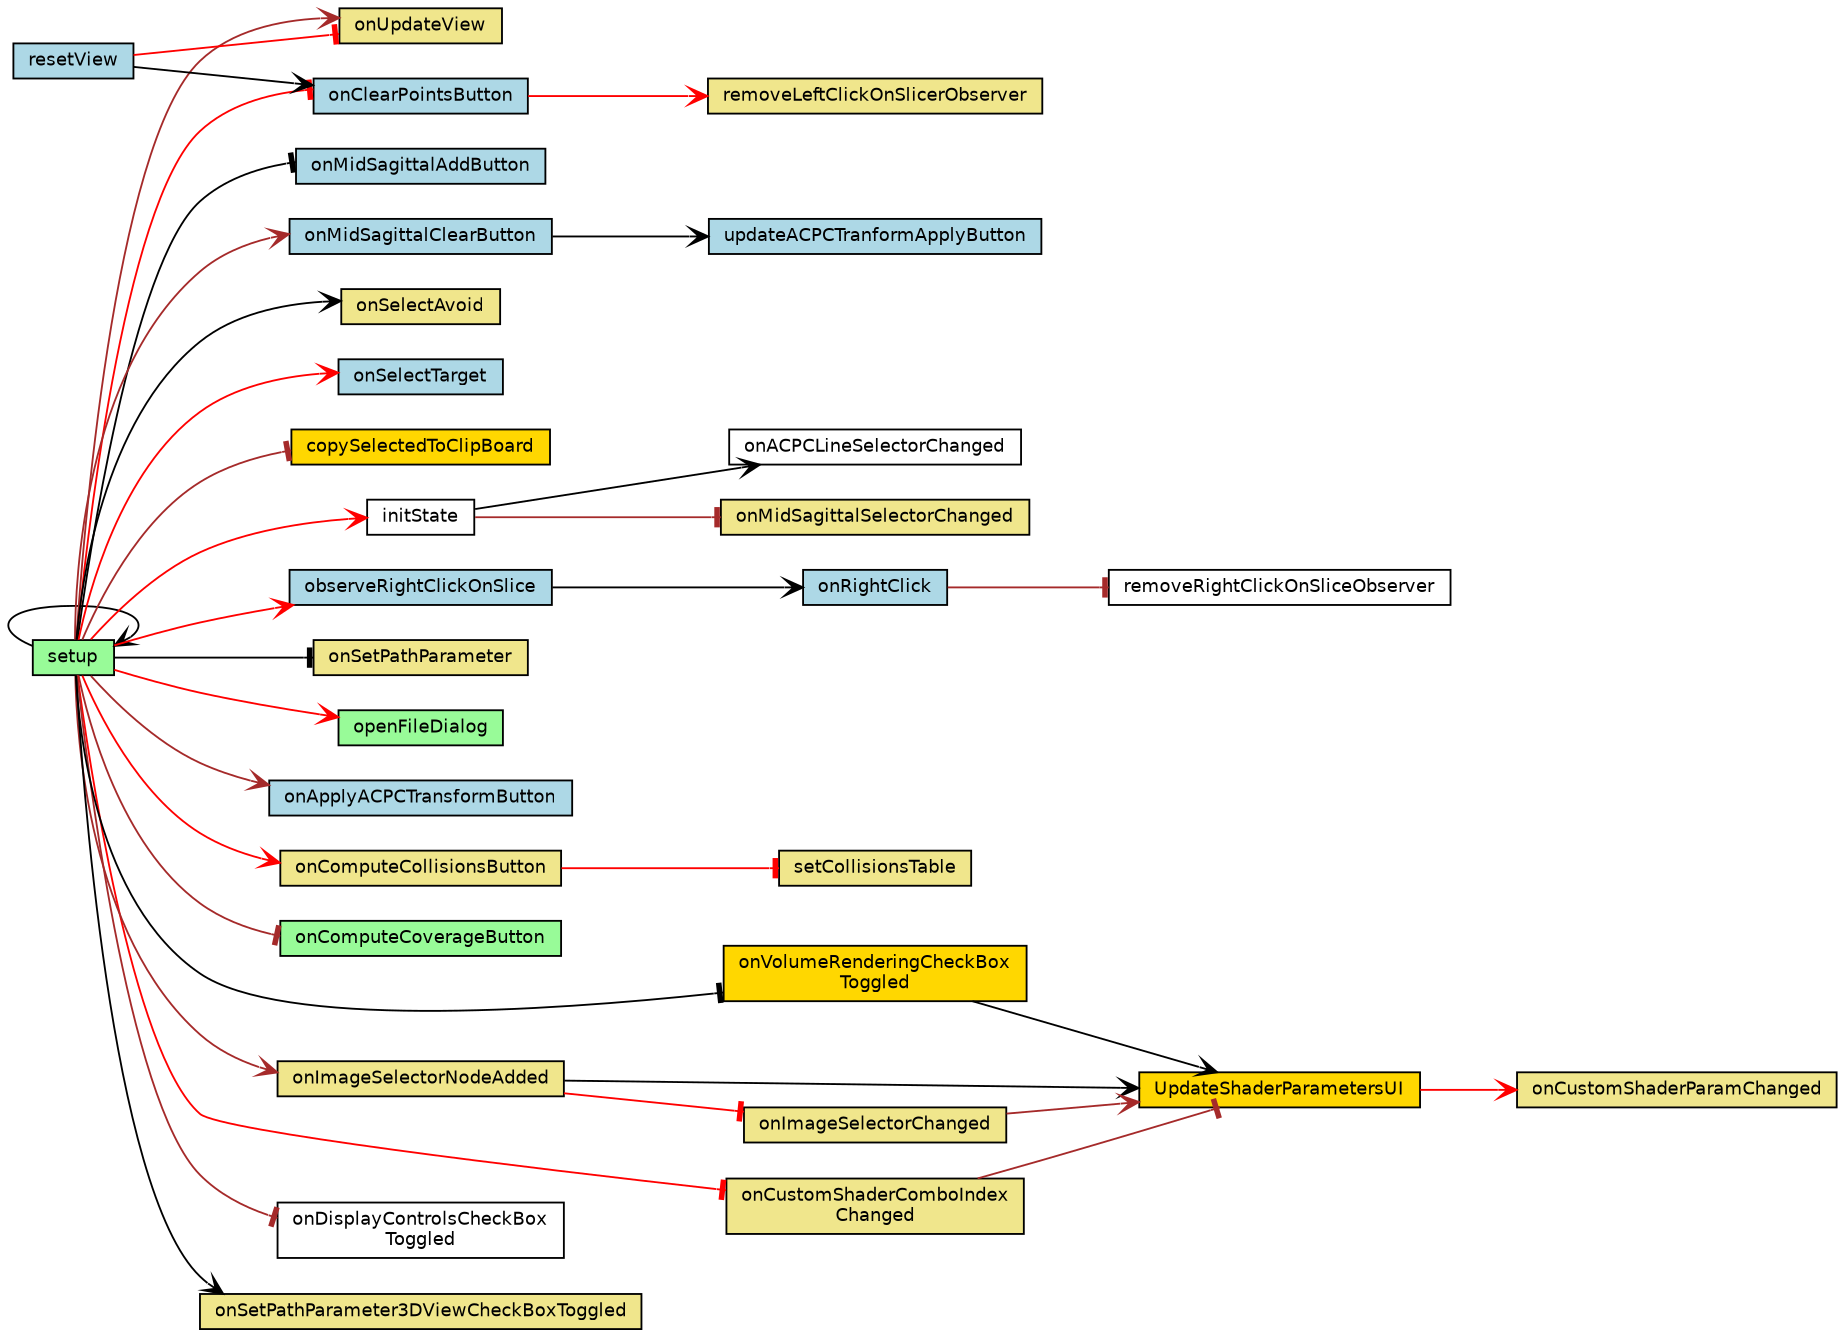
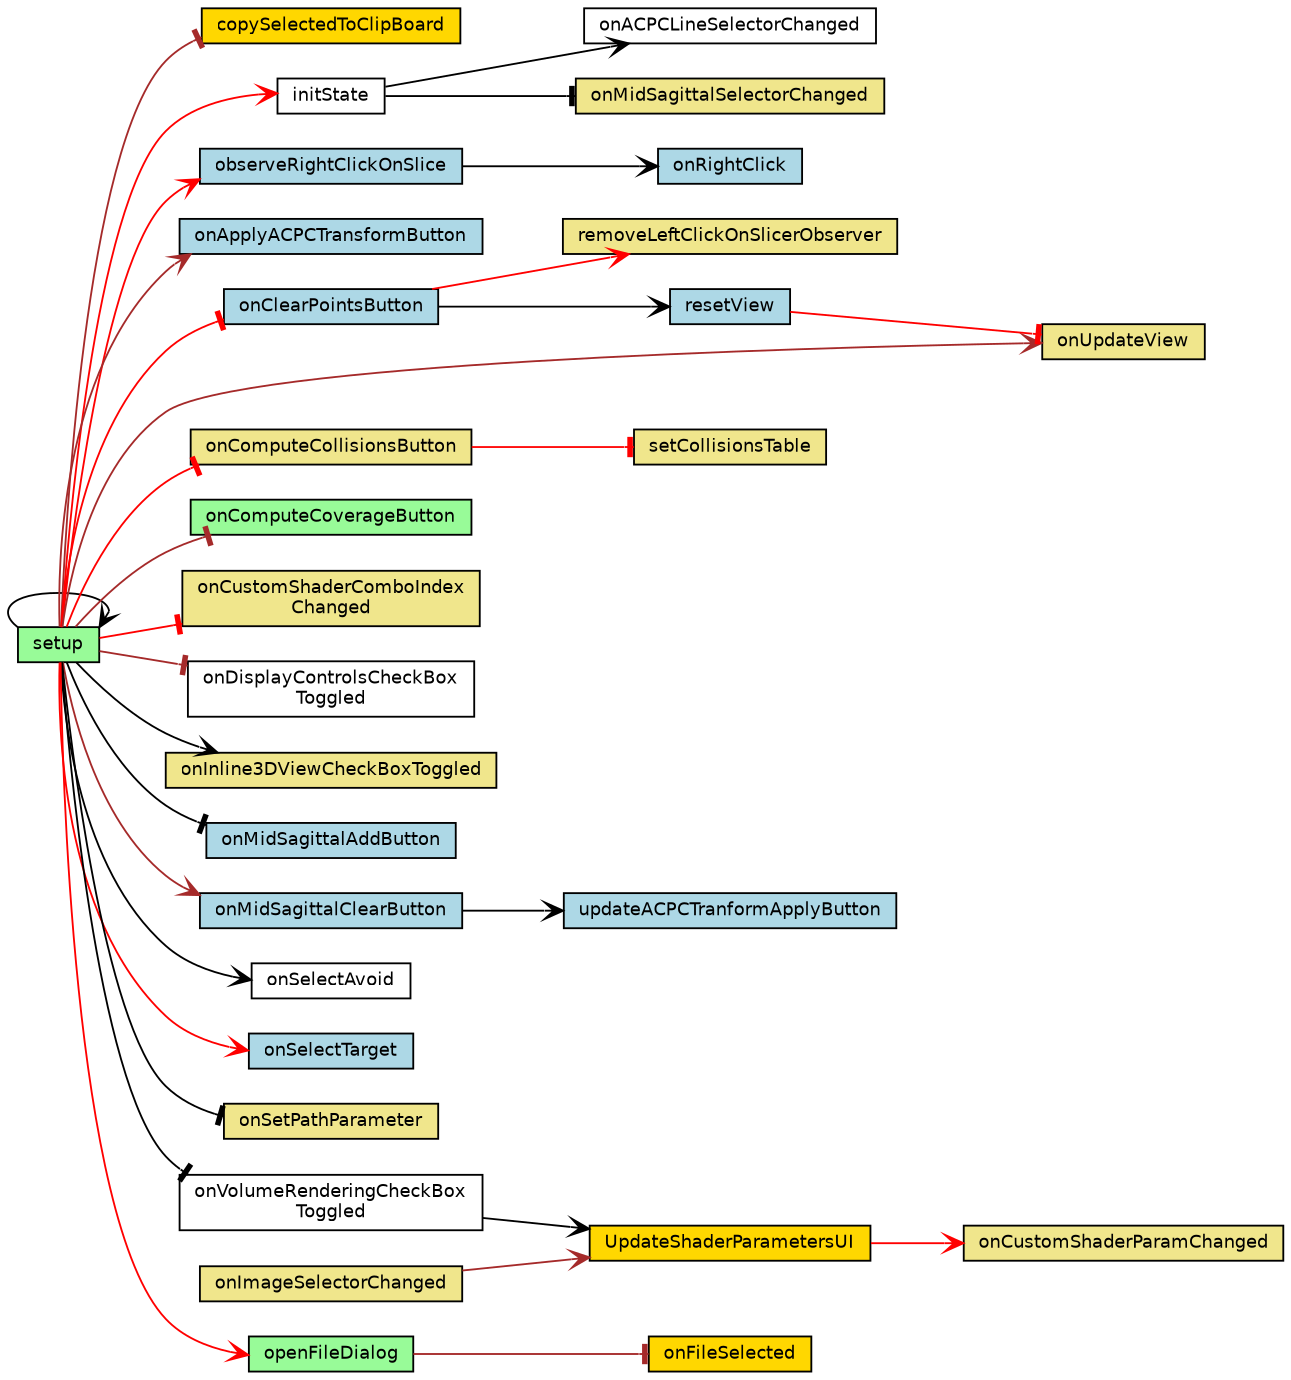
(214, 75) -> (545, 307)
(421, 307) -> (331, 981)
(593, 517) -> (476, 96)
(1280, 587) -> none
(151, 789) -> (114, 535)
(875, 973) -> (331, 1203)
(421, 1079) -> none
(1094, 1145) -> none
(421, 1312) -> (331, 770)
none -> (730, 1354)
